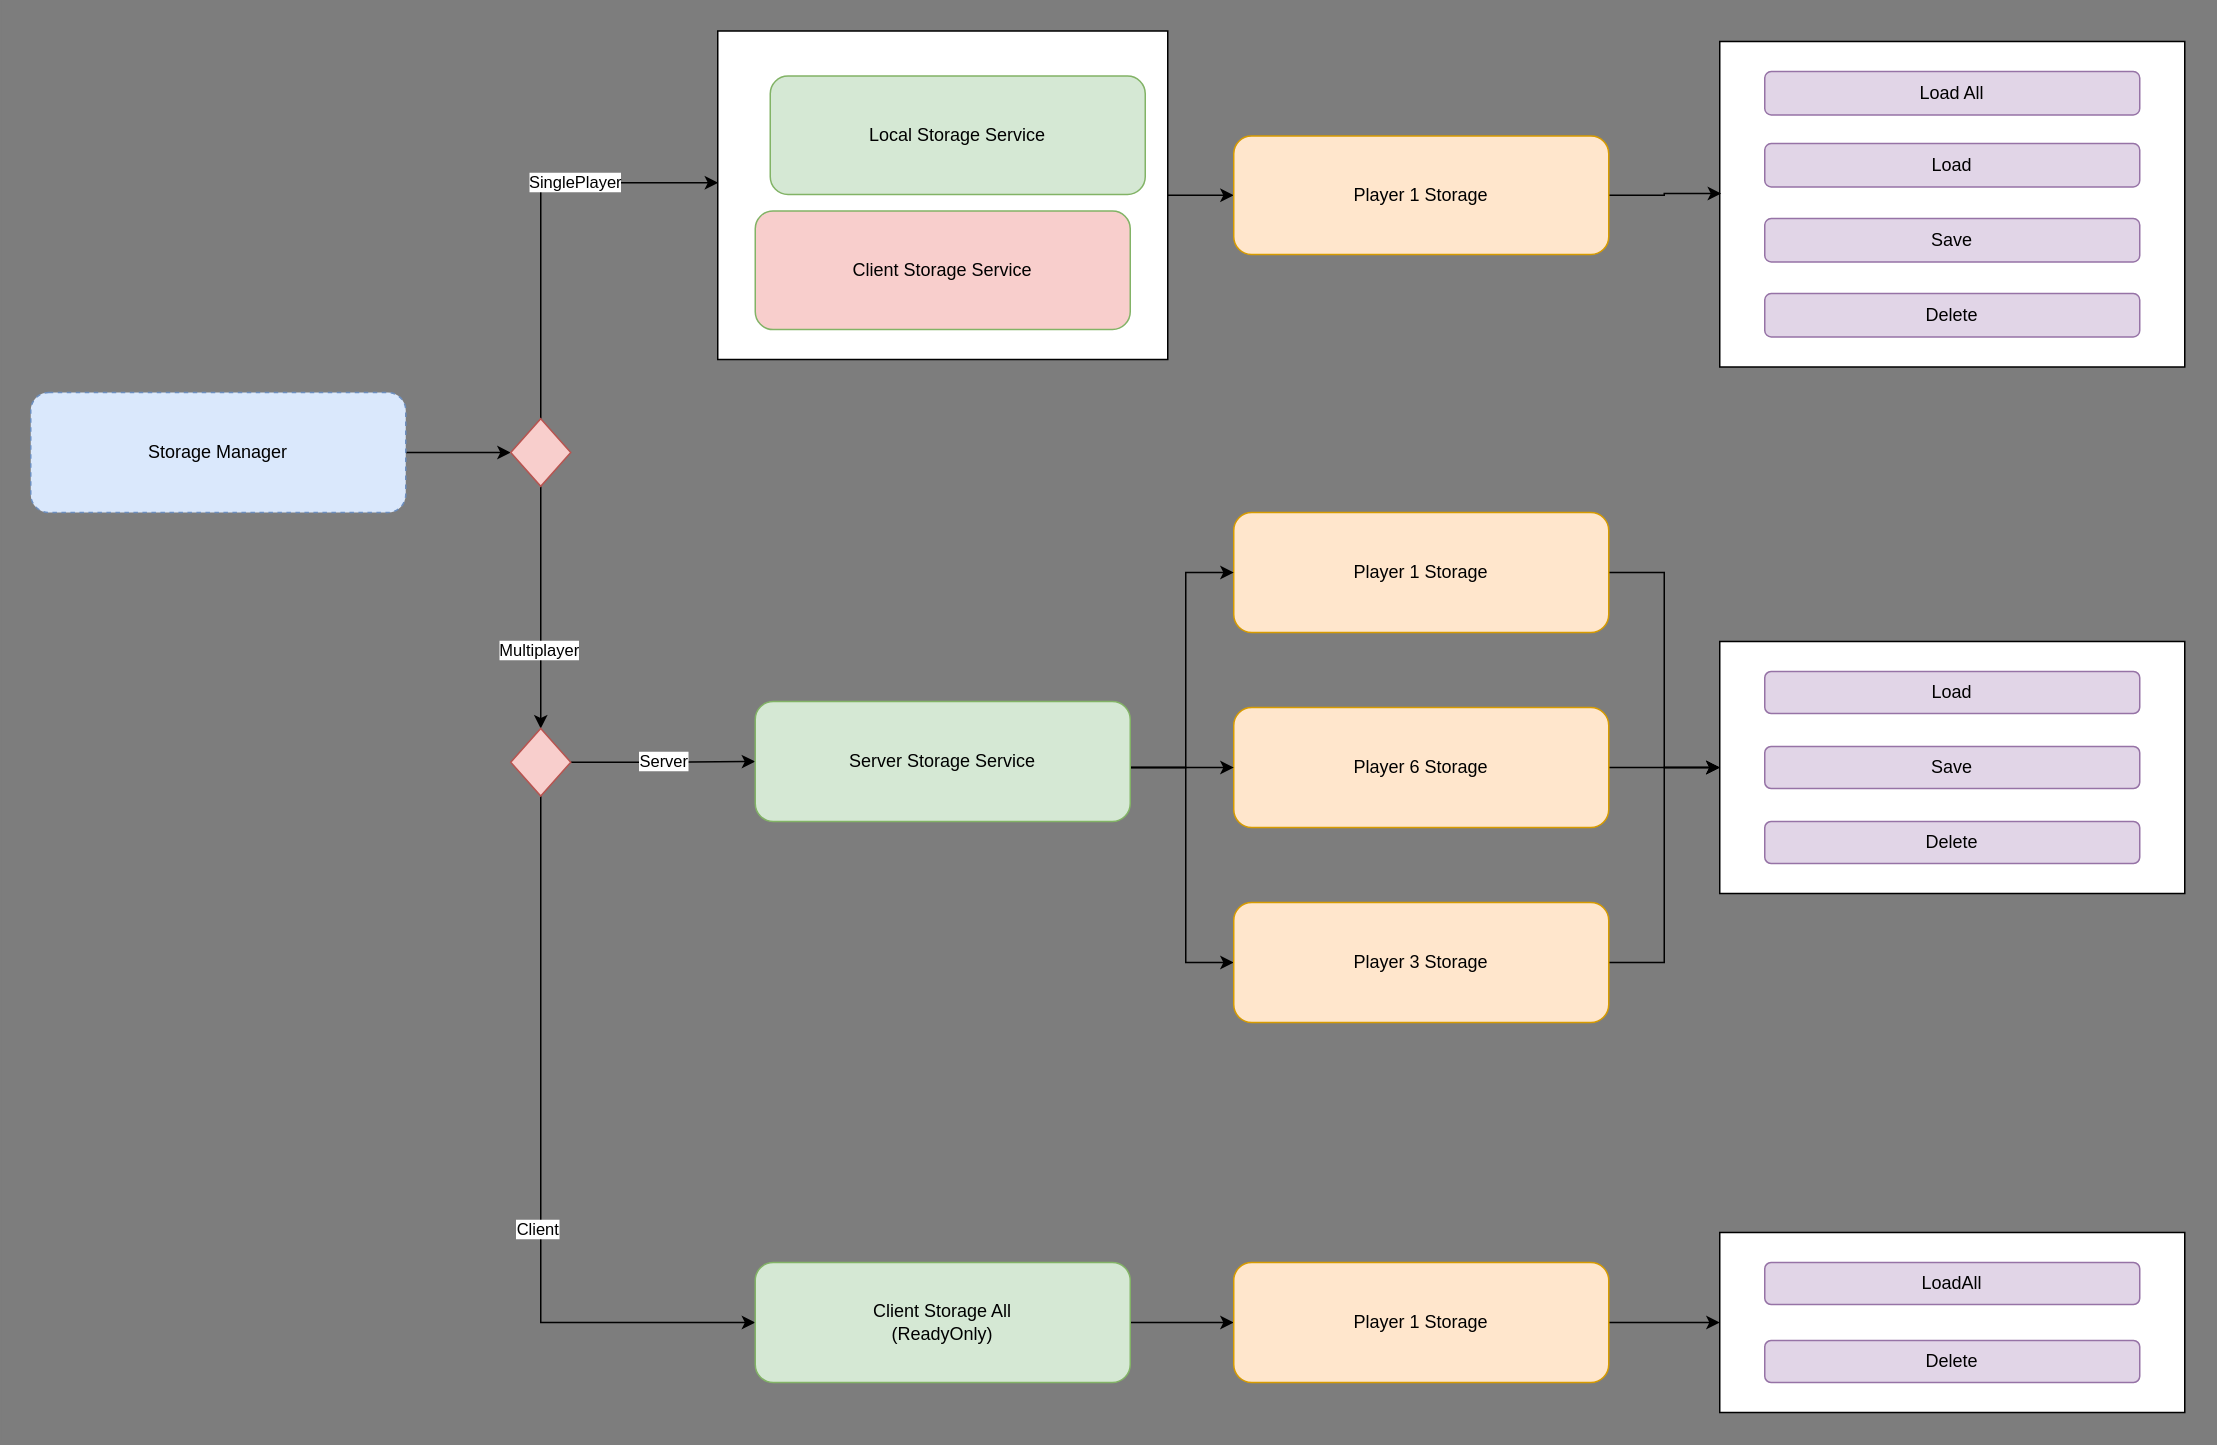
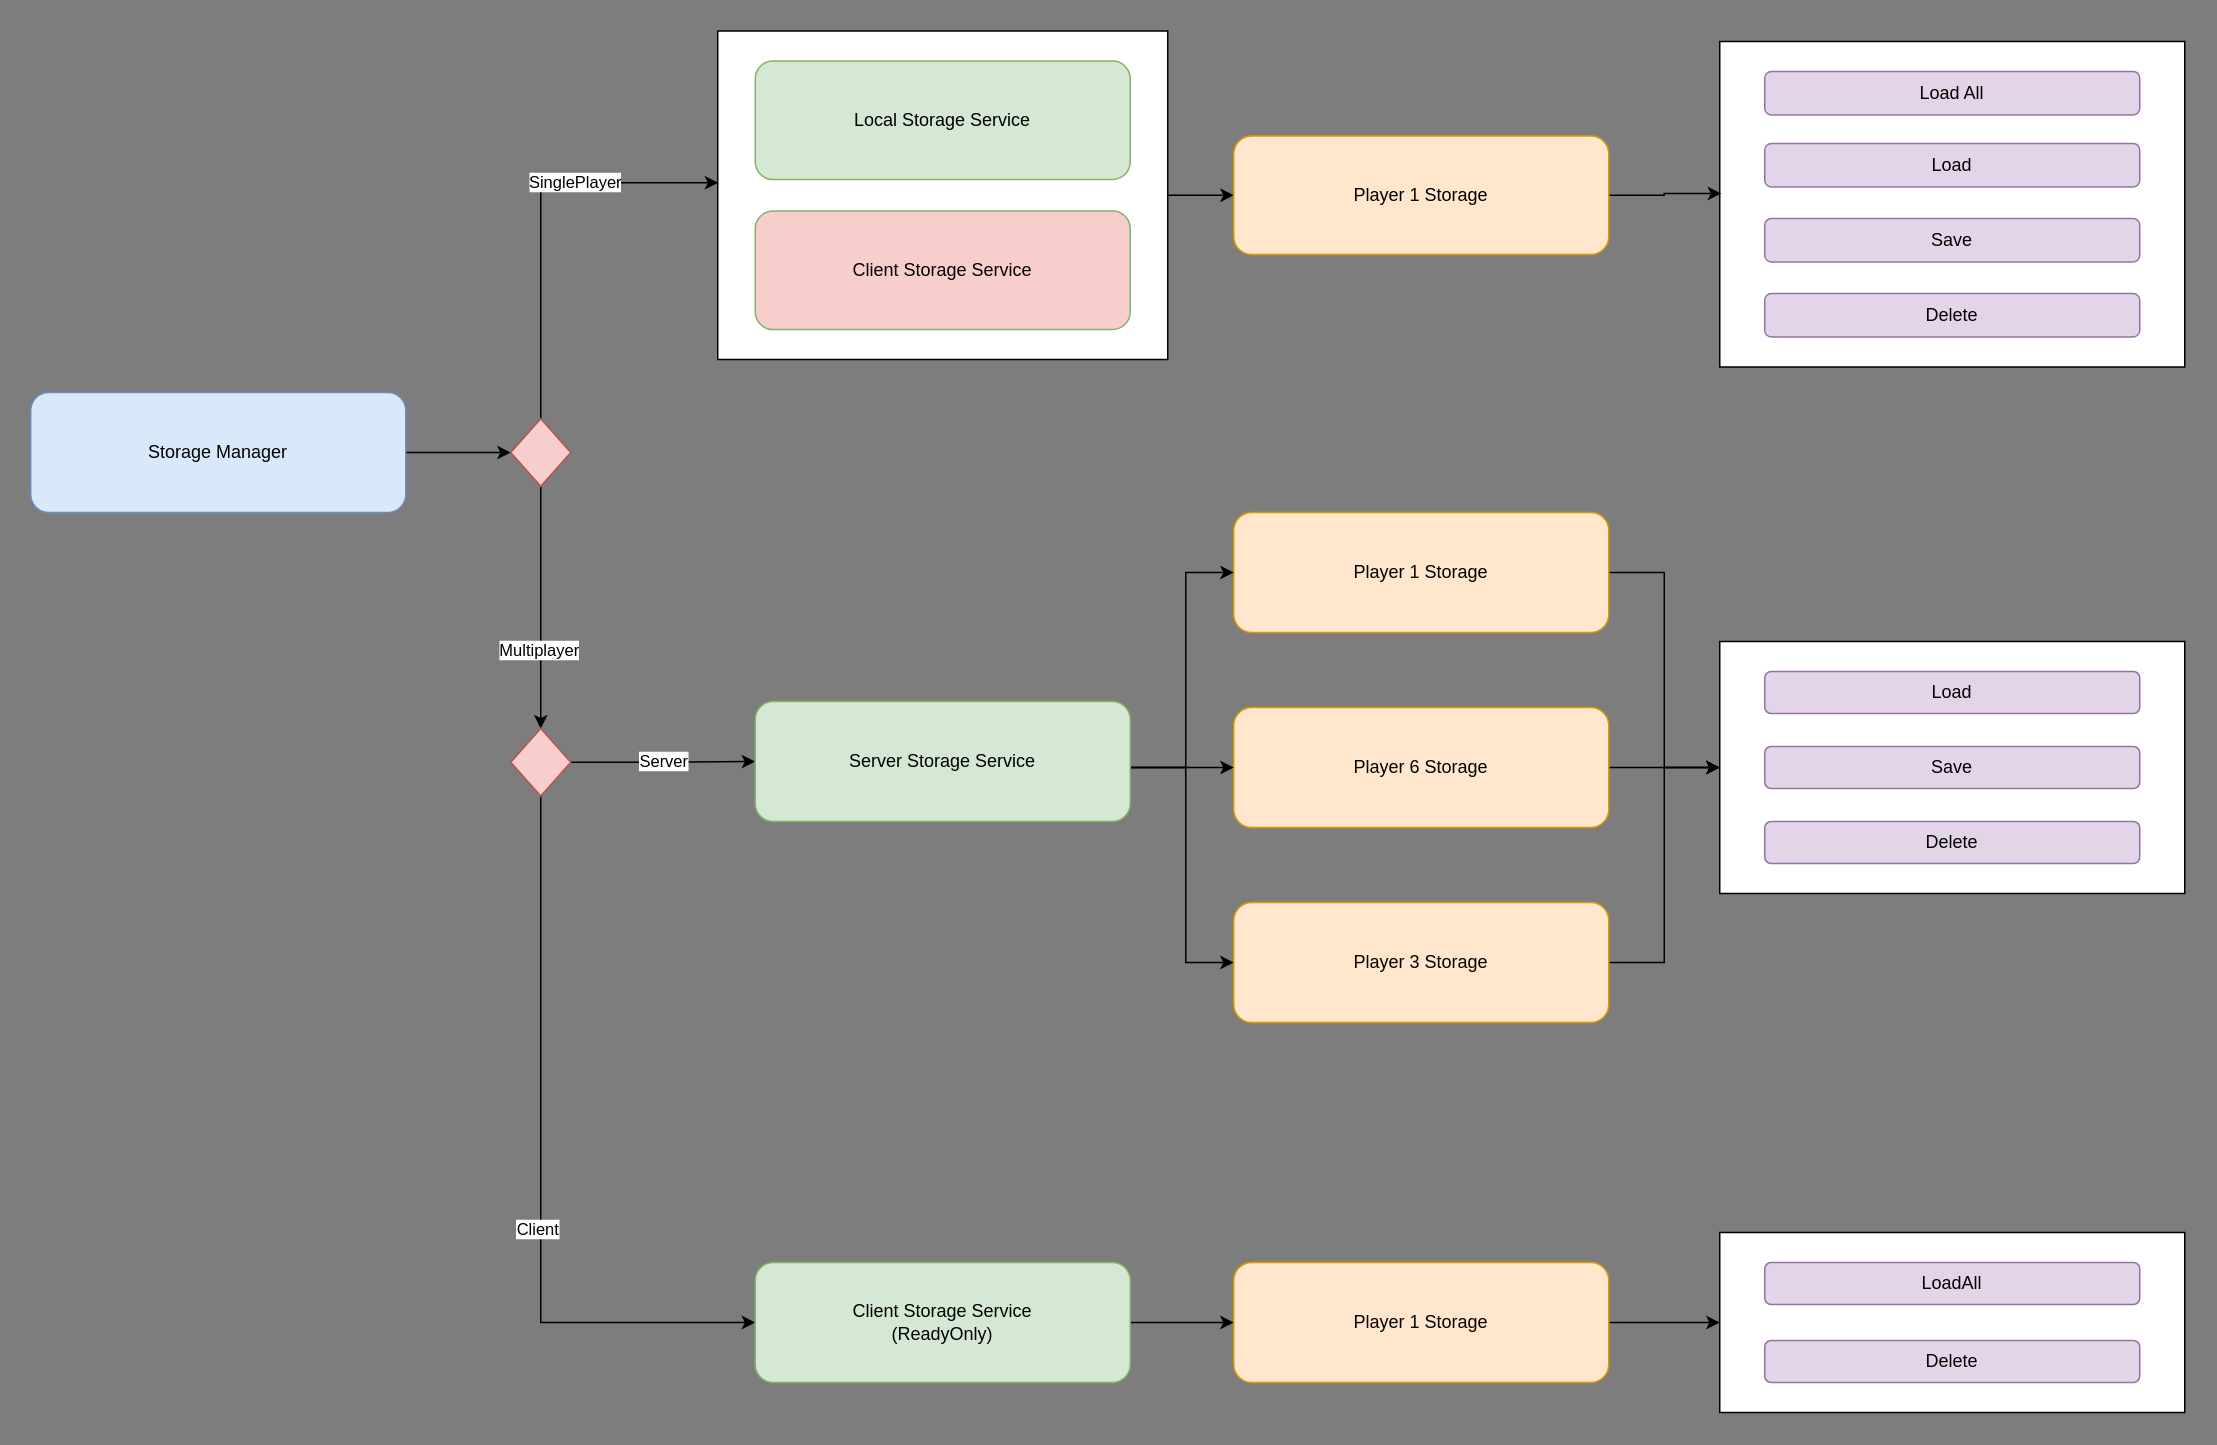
(958, 135) -> (943, 120)
(218, 452) -> (218, 452)
(943, 1322) -> (943, 1322)
